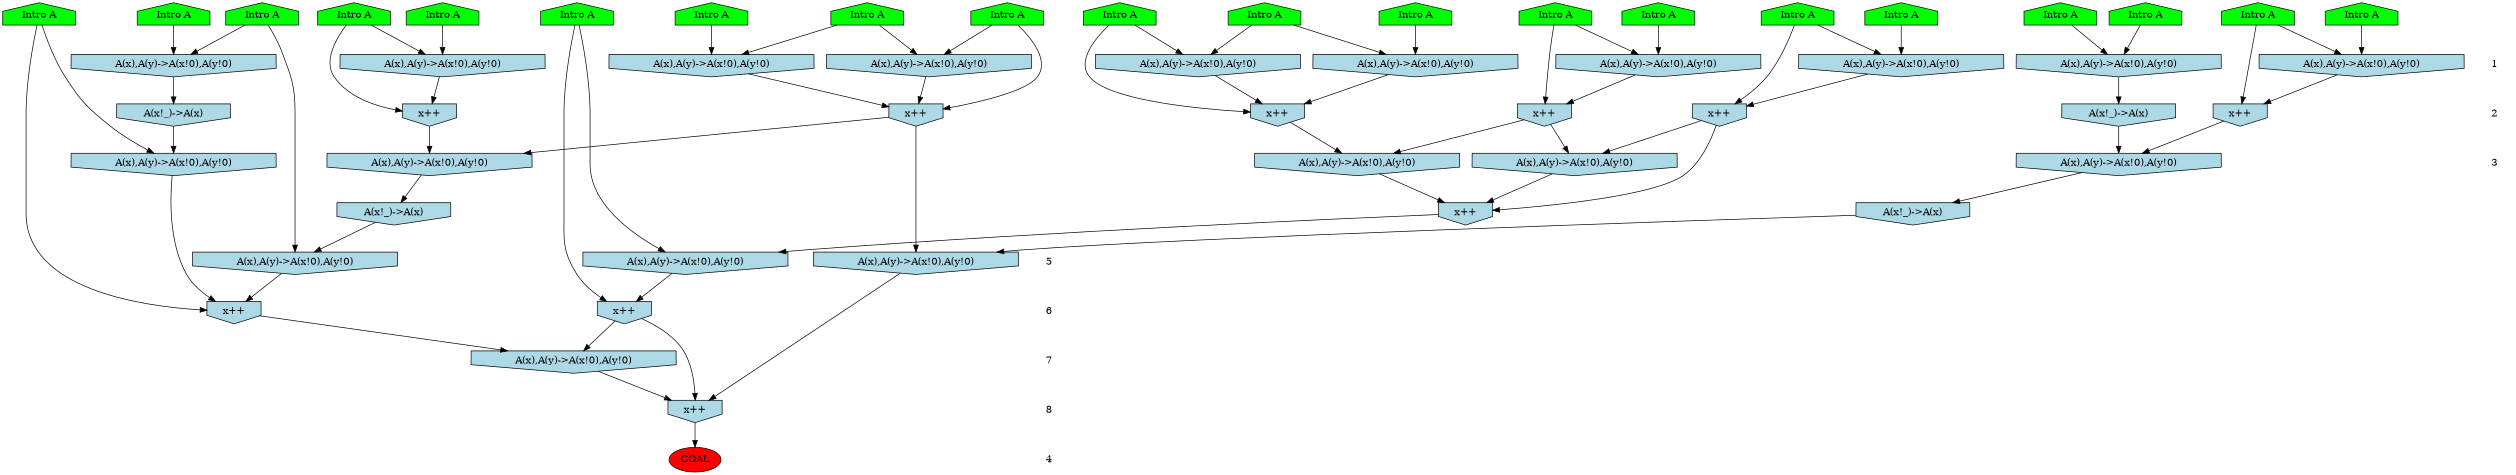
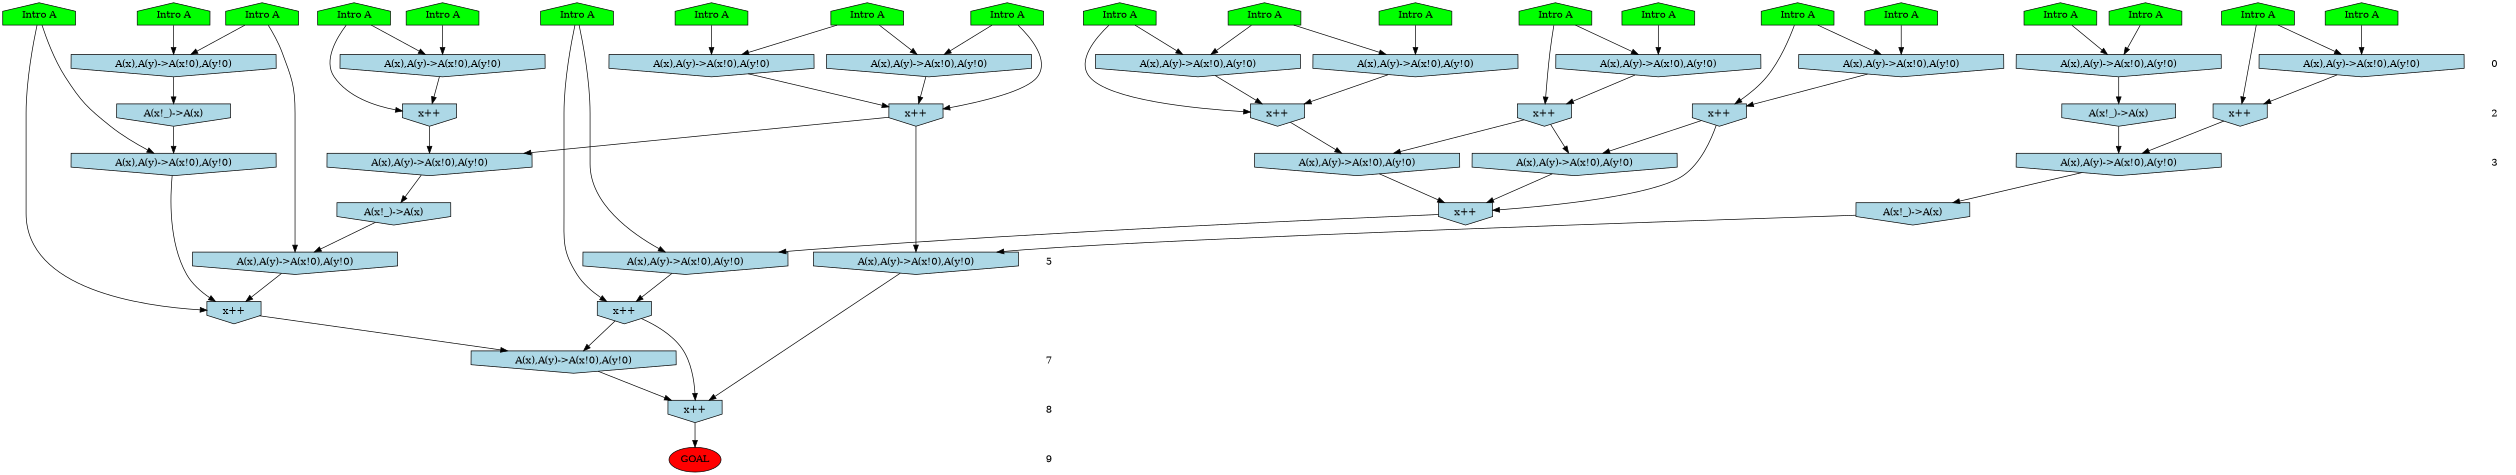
(2495, 64) -> (2495, 64)
(1049, 311) -> none
(1049, 460) -> (1049, 460)
